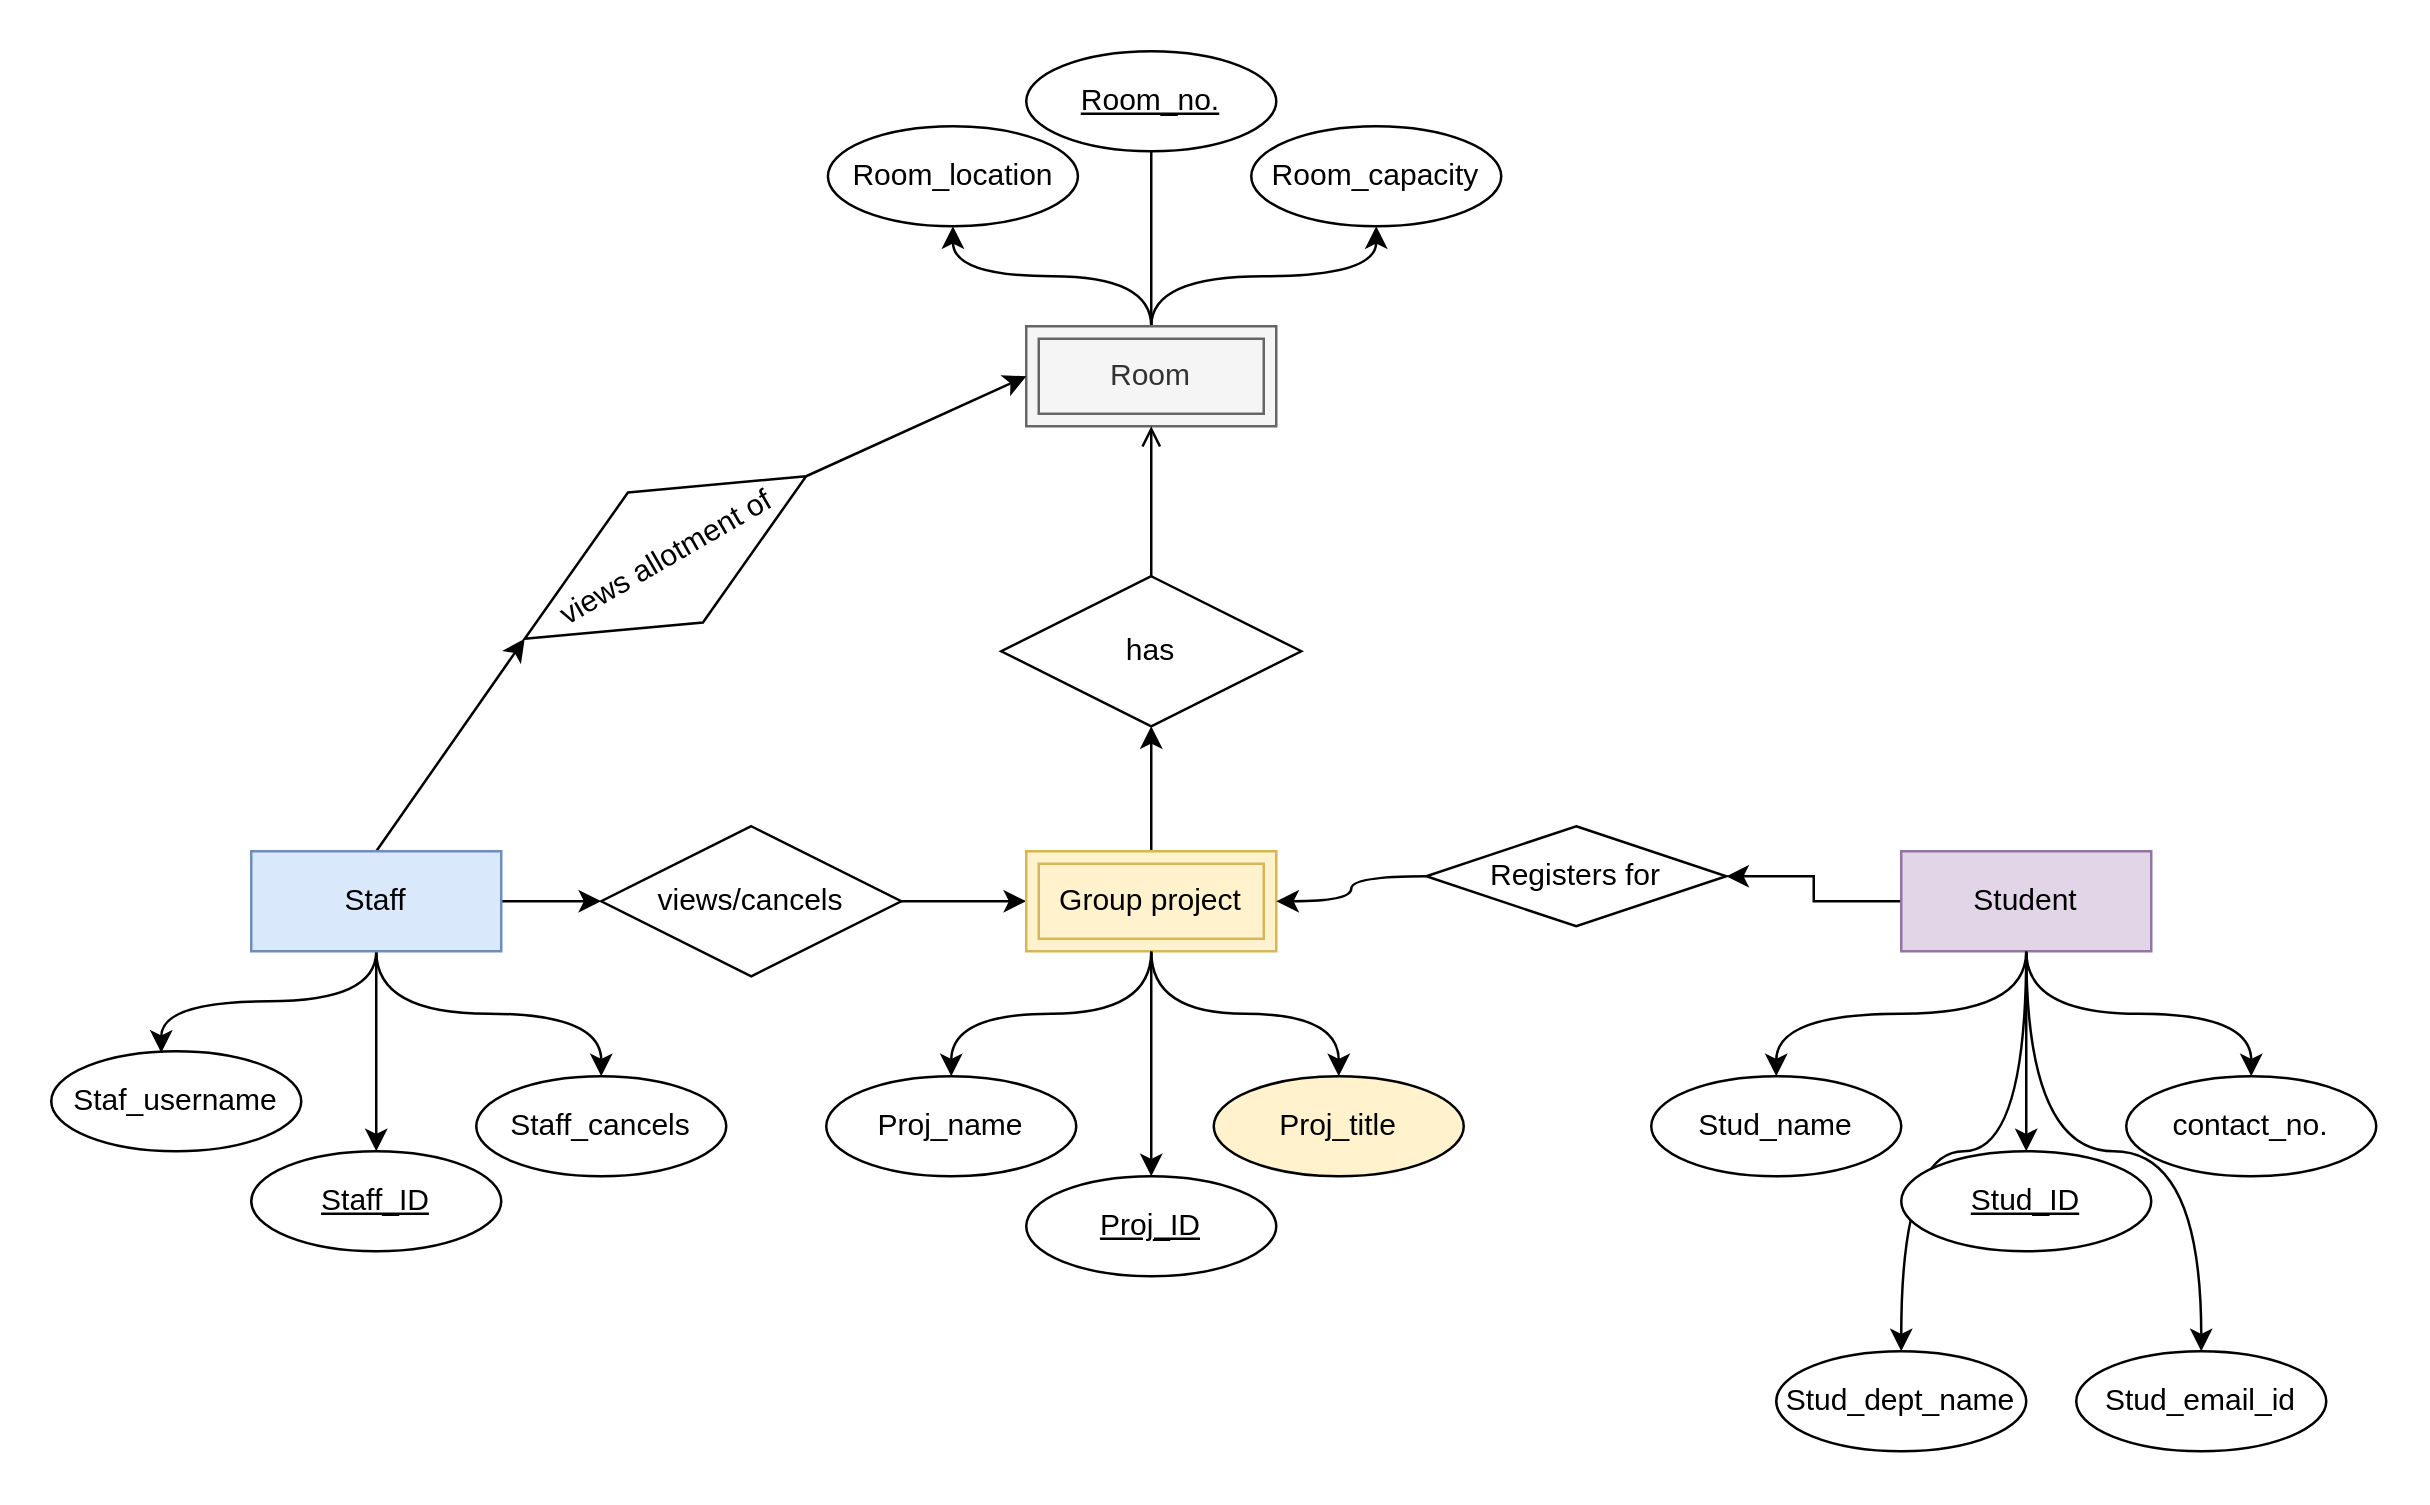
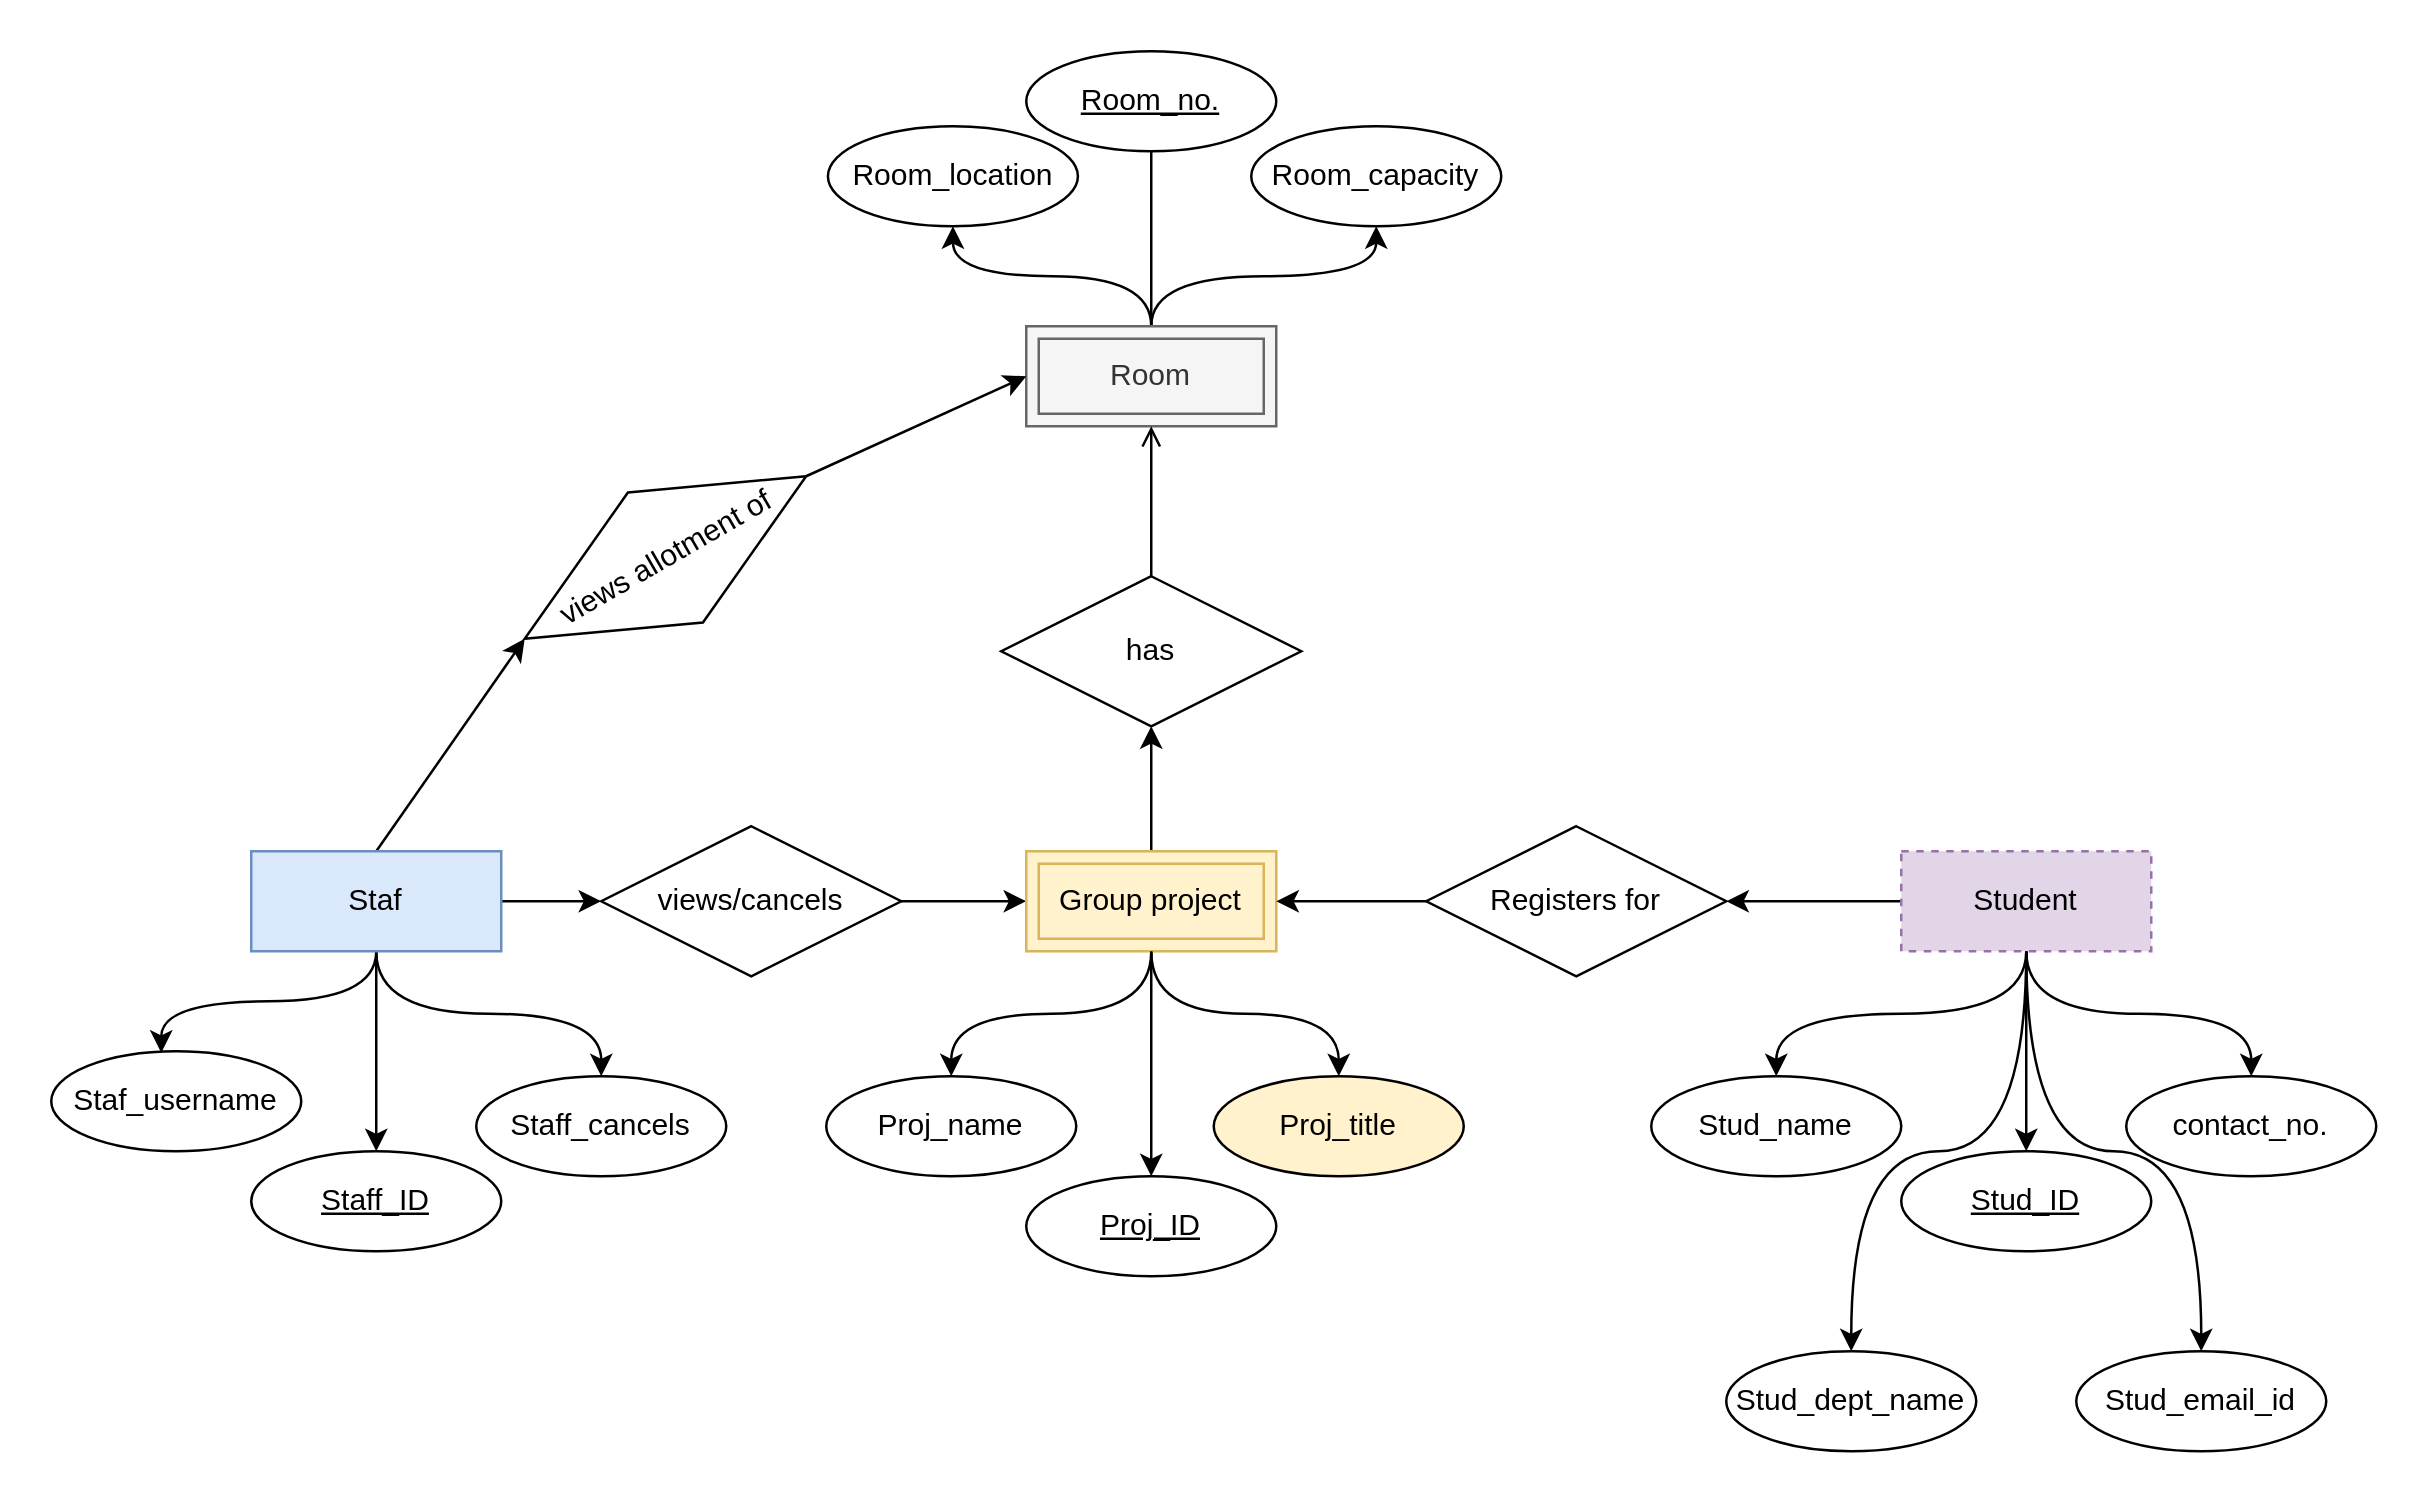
(1576, 876) -> (1576, 901)
(376, 901) -> (376, 901)
(2026, 901) -> (2026, 901)
(1901, 1401) -> (1851, 1401)
